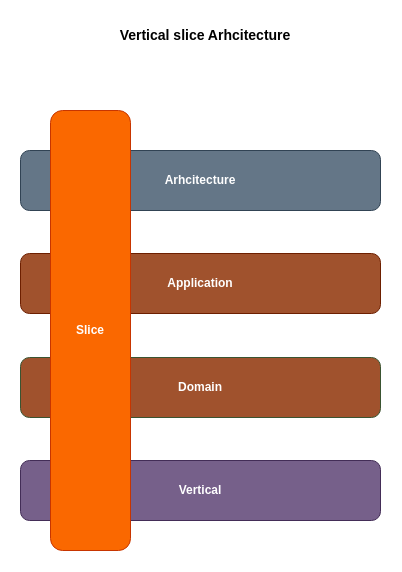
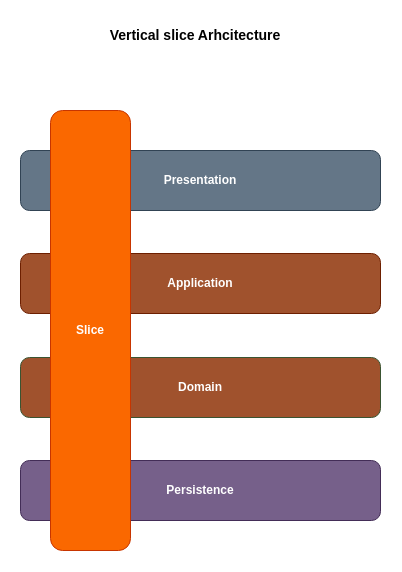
(206, 36) -> (196, 36)
(201, 181) -> (201, 181)
(201, 491) -> (201, 491)
